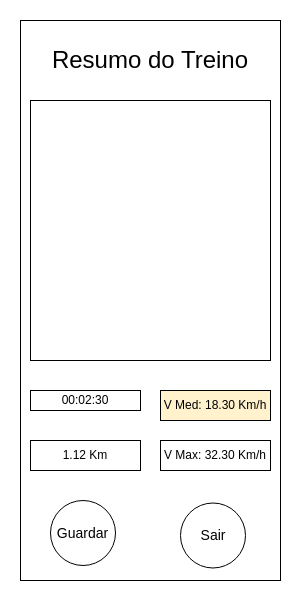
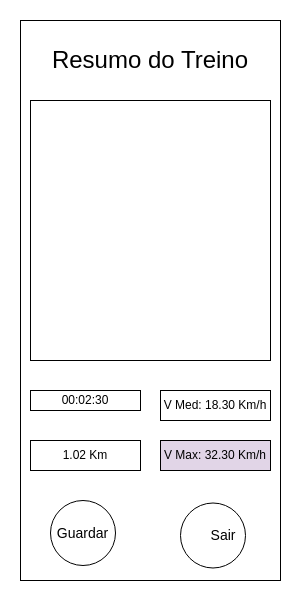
(216, 406) -> (216, 406)
(86, 456) -> (86, 456)
(216, 456) -> (216, 456)
(213, 536) -> (223, 536)
